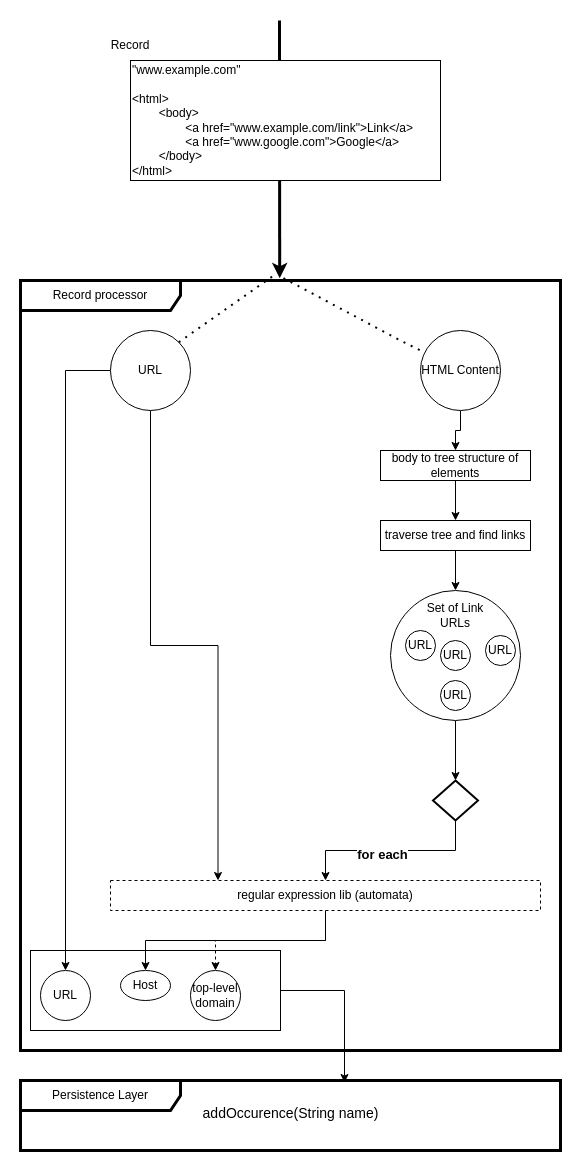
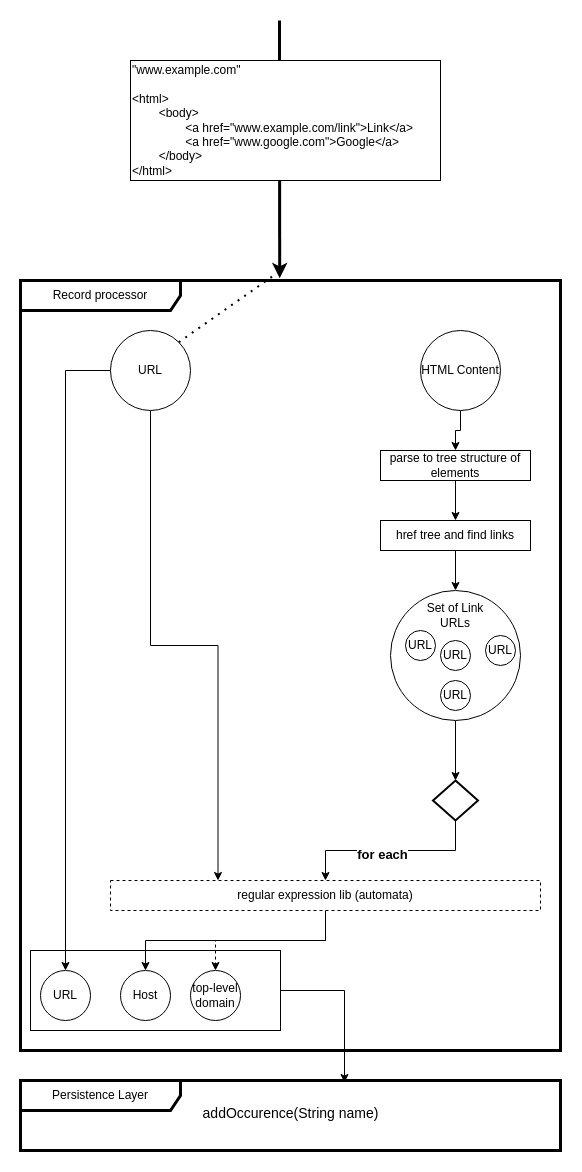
(131, 46) -> none
(355, 316) -> none
(456, 466) -> (456, 466)
(456, 536) -> (456, 536)
(146, 986) -> (146, 996)
